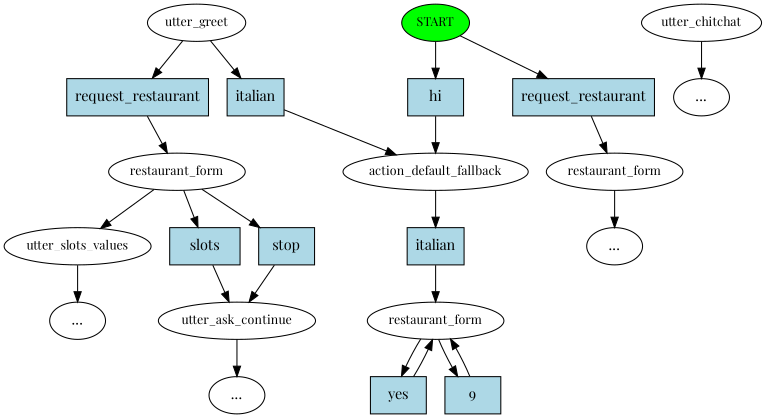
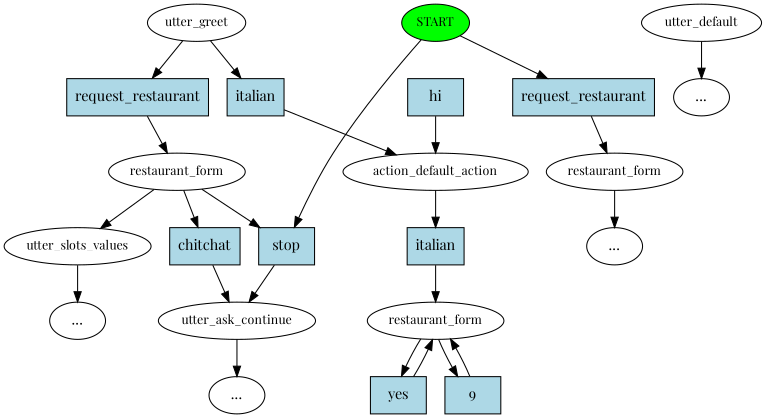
(702, 23) -> (702, 23)
(436, 55) -> (353, 124)
(436, 172) -> (436, 172)
(205, 246) -> (205, 246)
